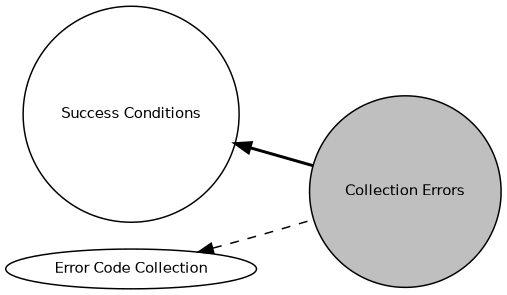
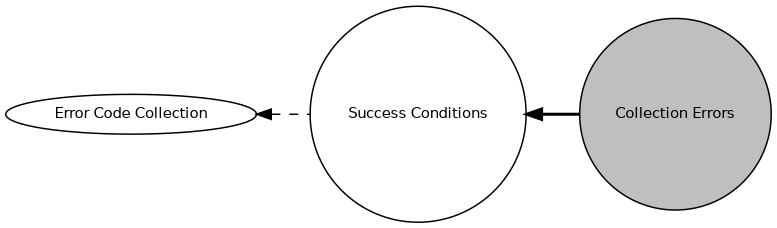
(264, 234) -> (291, 114)
